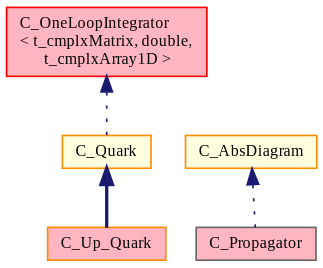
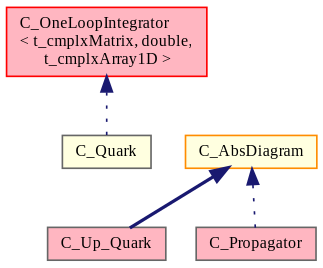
(107, 152) -> (107, 152)
(107, 206) -> (172, 202)
(107, 244) -> (107, 244)
